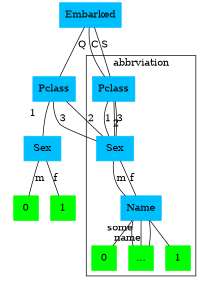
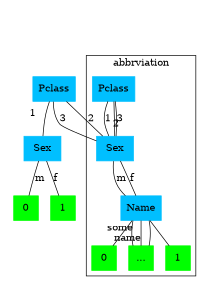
(90, 15) -> none
